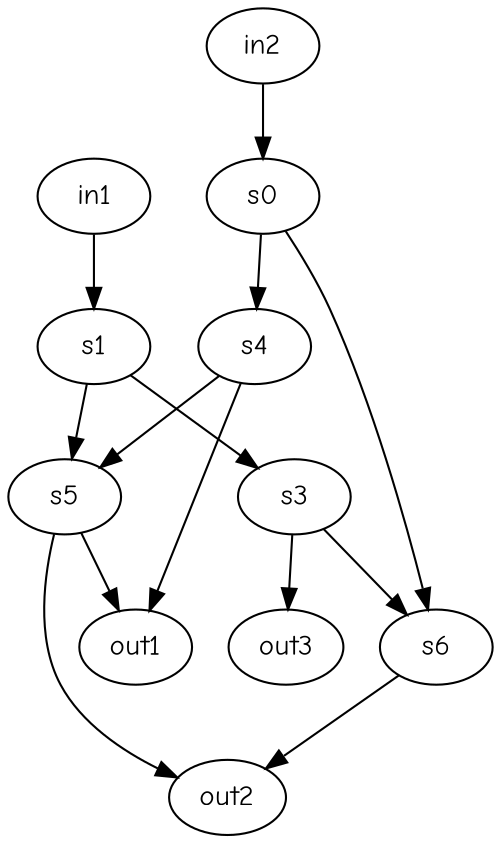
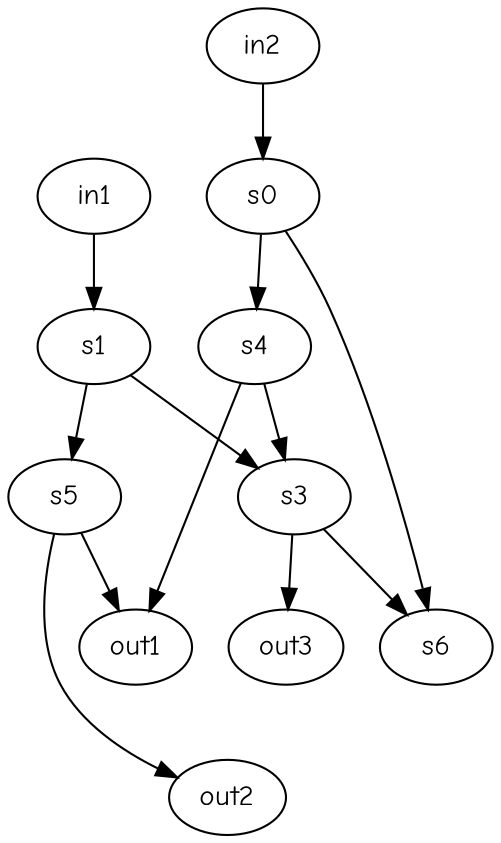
(166, 417) -> (272, 412)
(341, 716) -> none
